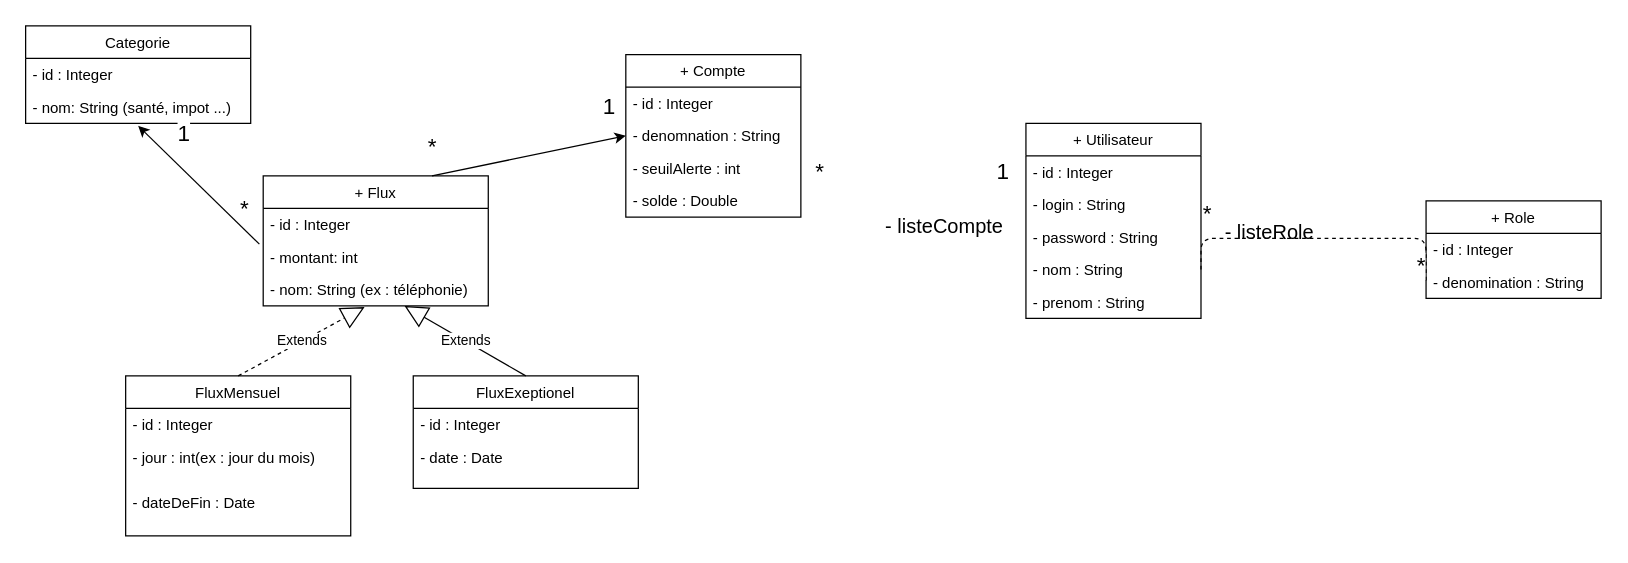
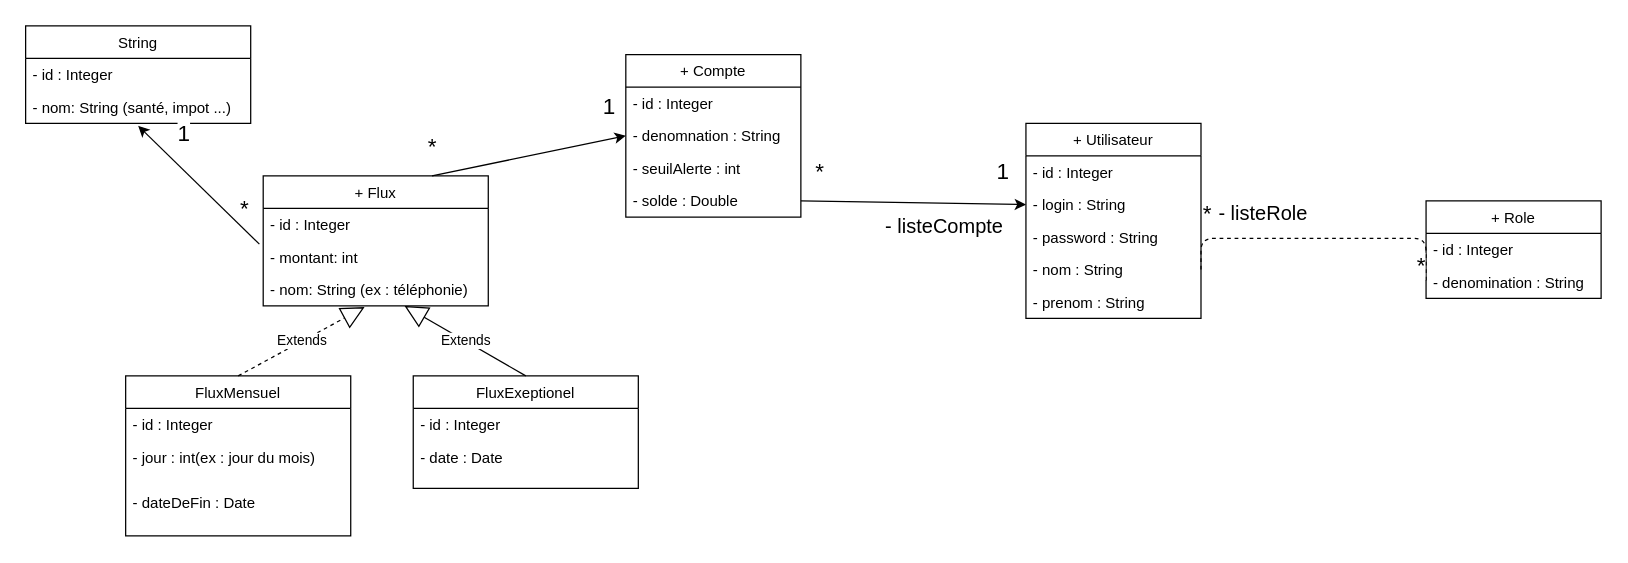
(138, 43) -> (138, 43)
none -> (909, 202)
(1269, 232) -> (1263, 213)
